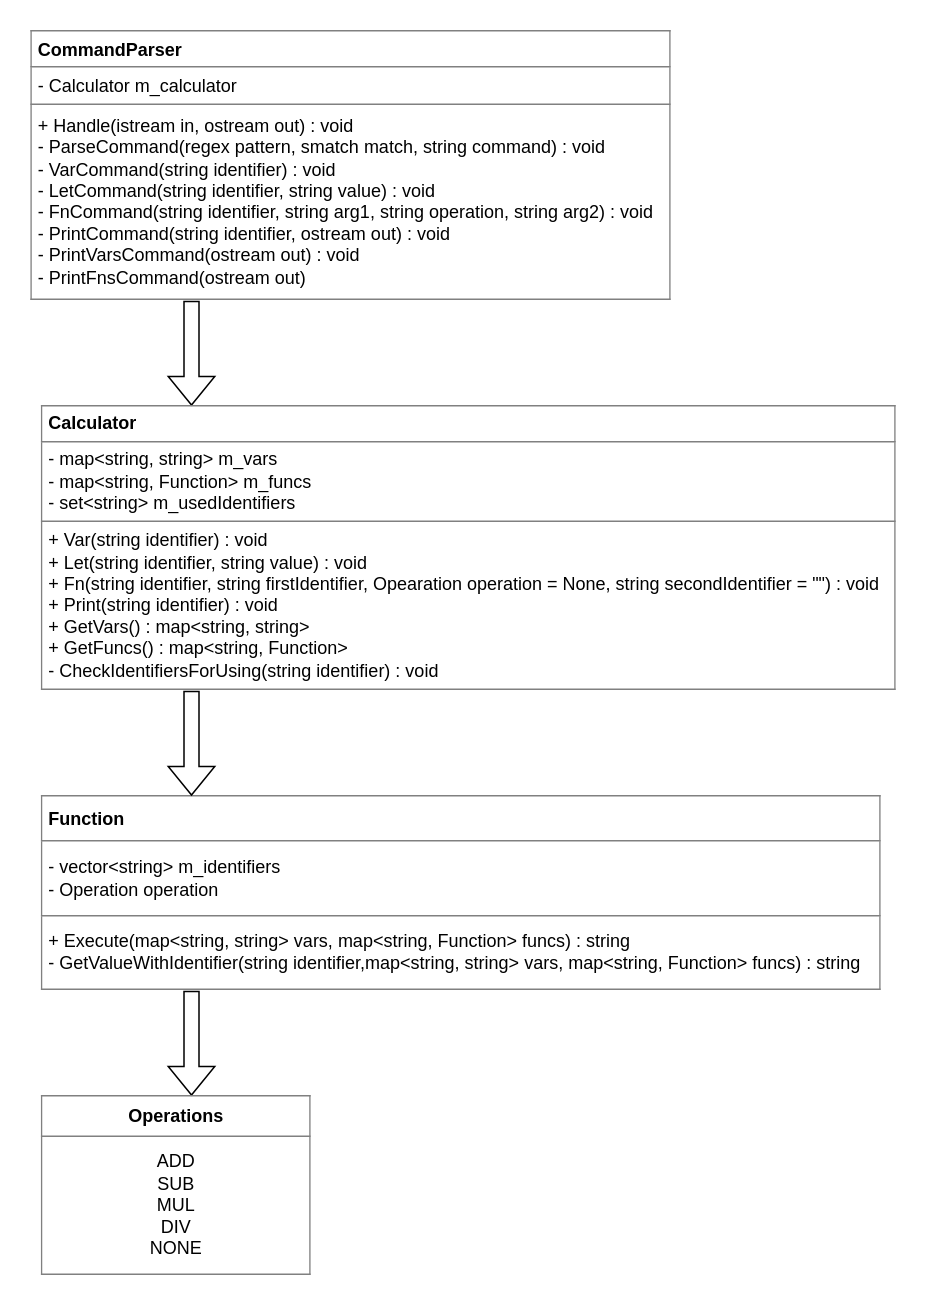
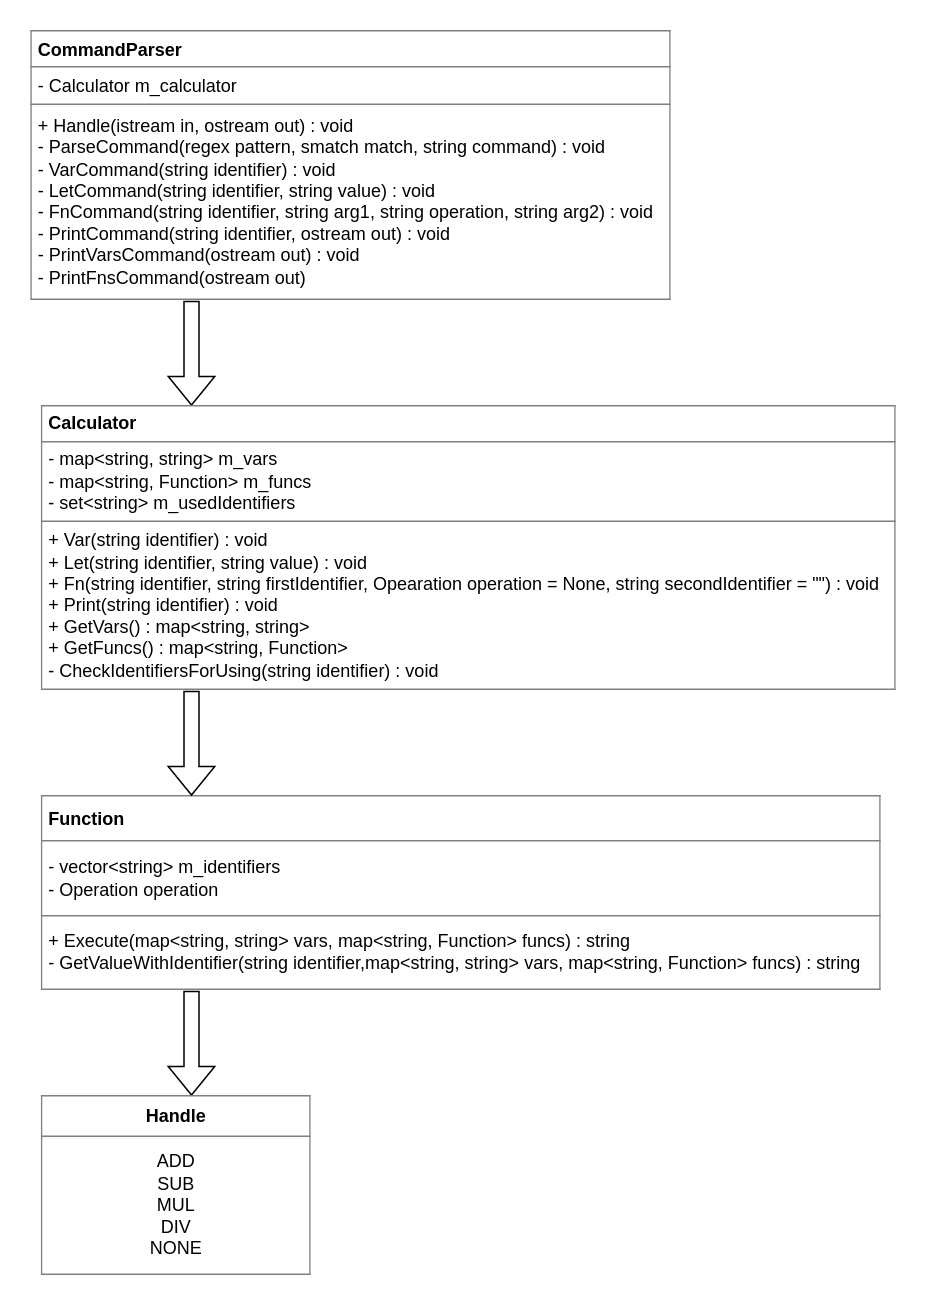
(89, 1161) -> (69, 1161)
